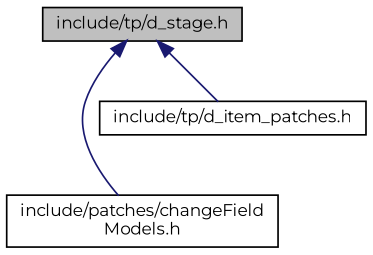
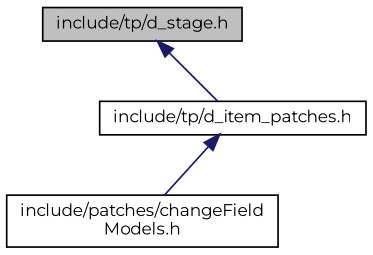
(83, 125) -> (186, 171)
